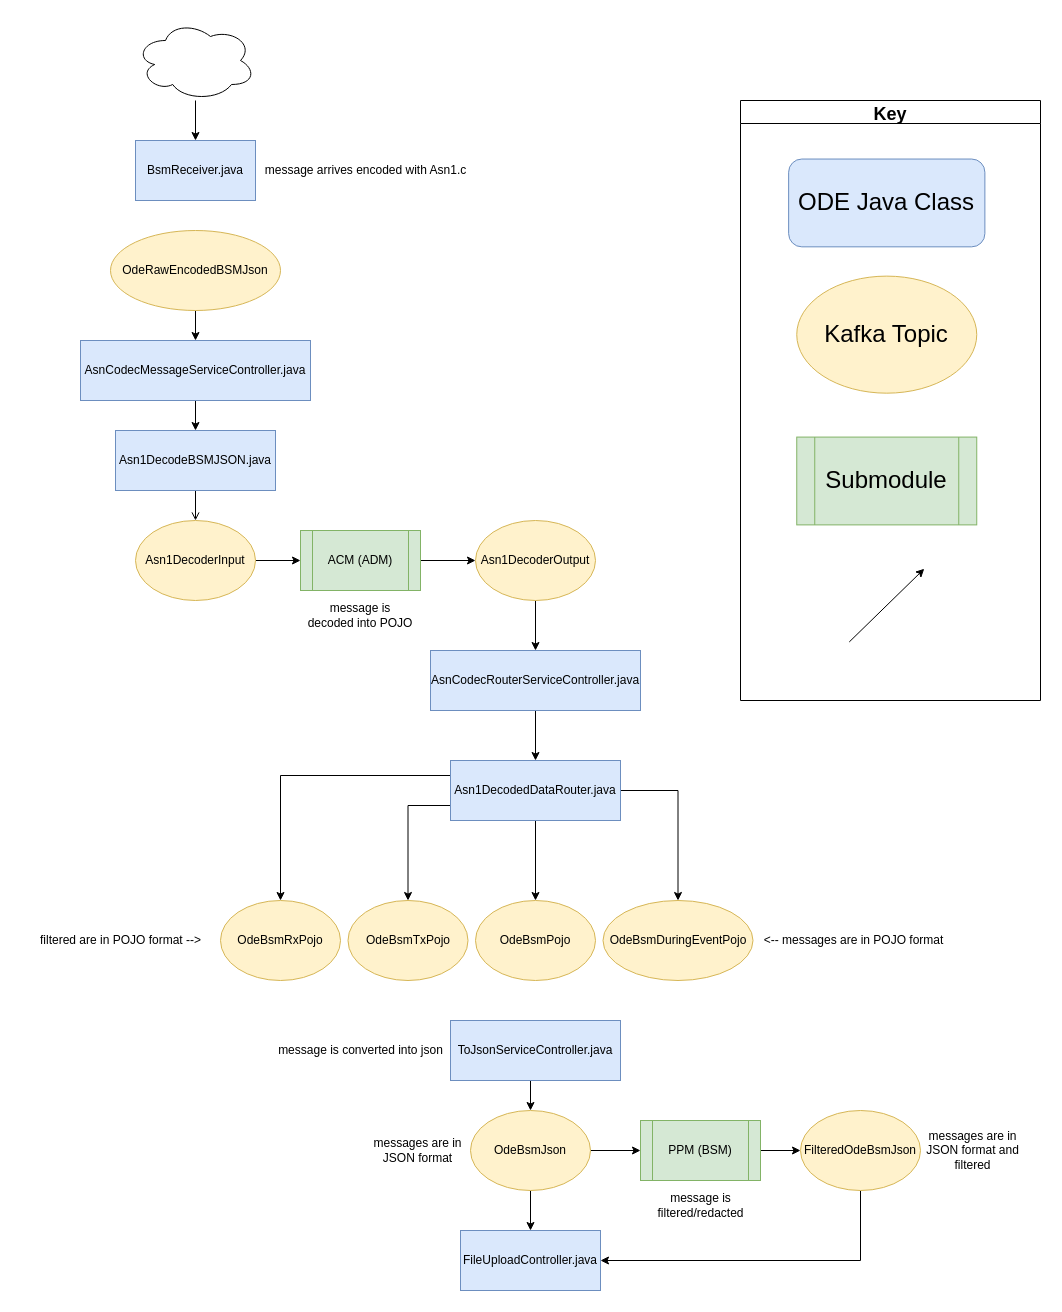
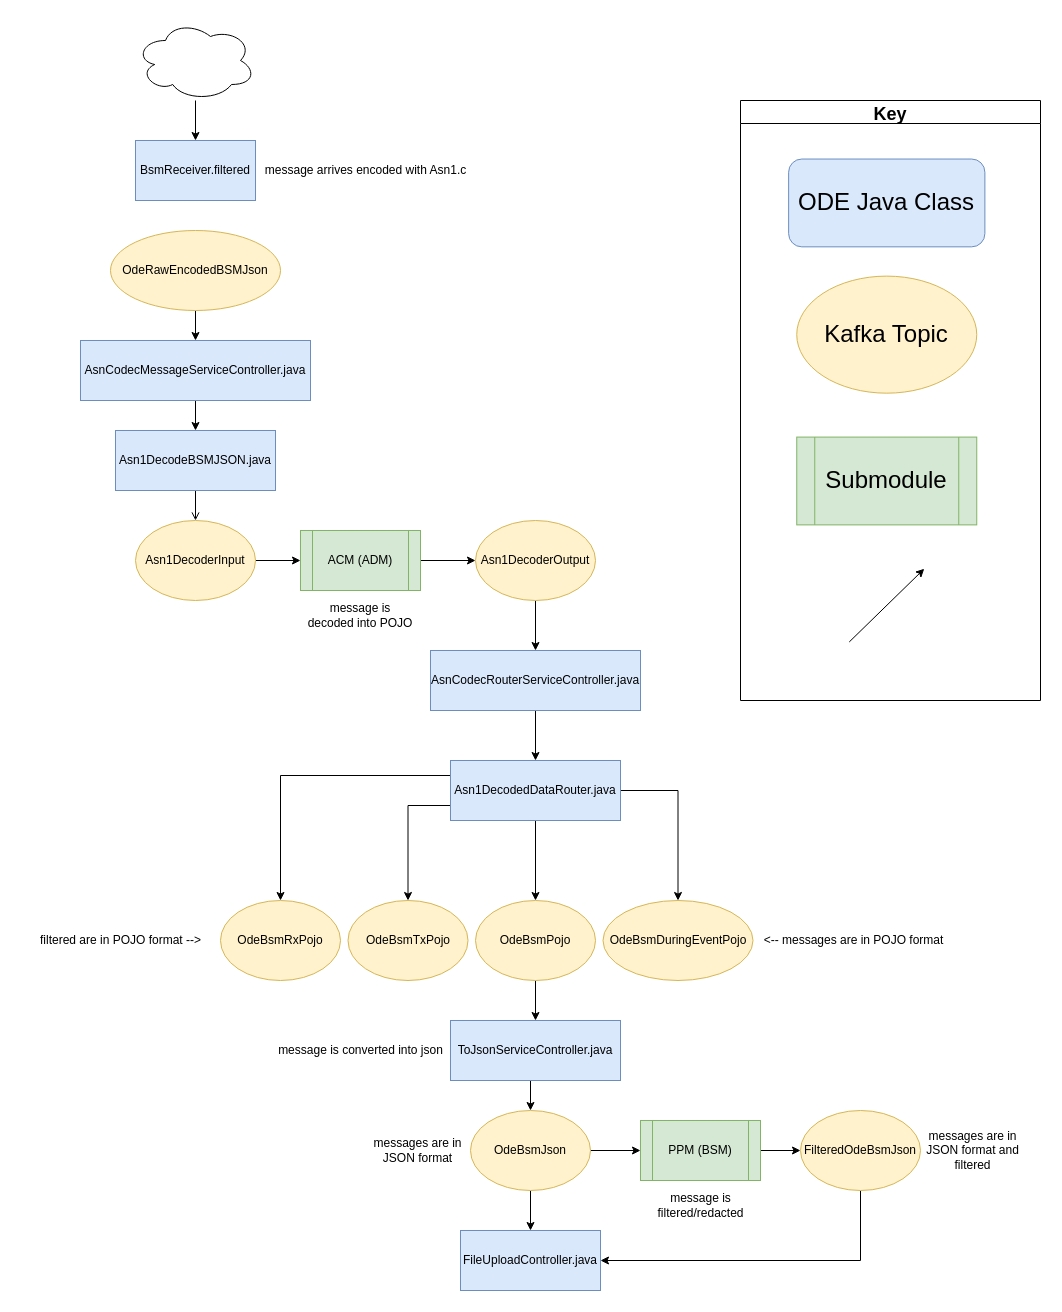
(196, 171) -> (196, 171)
none -> (536, 997)
